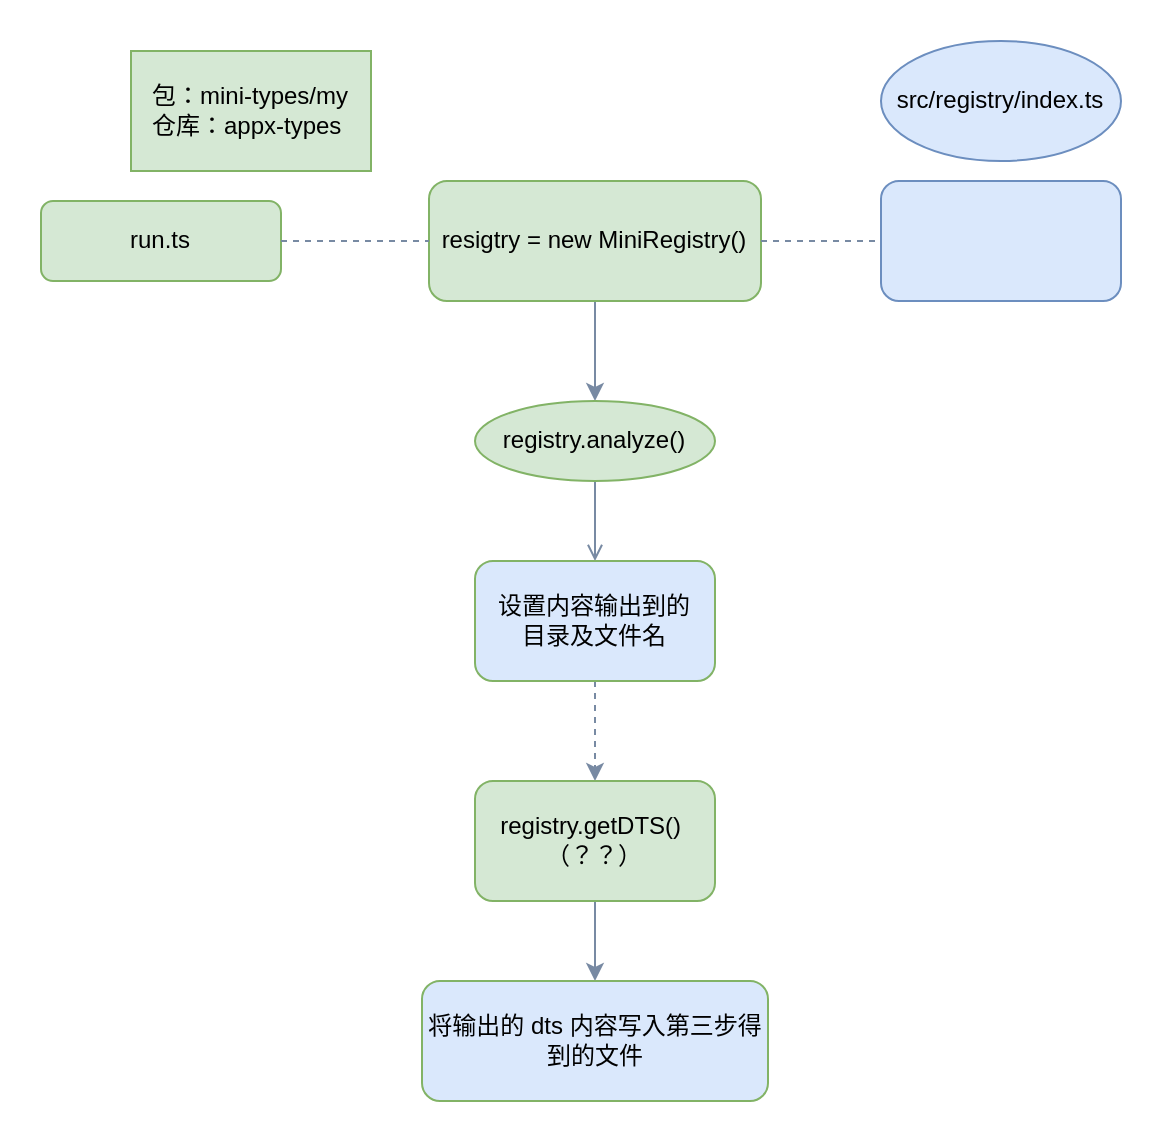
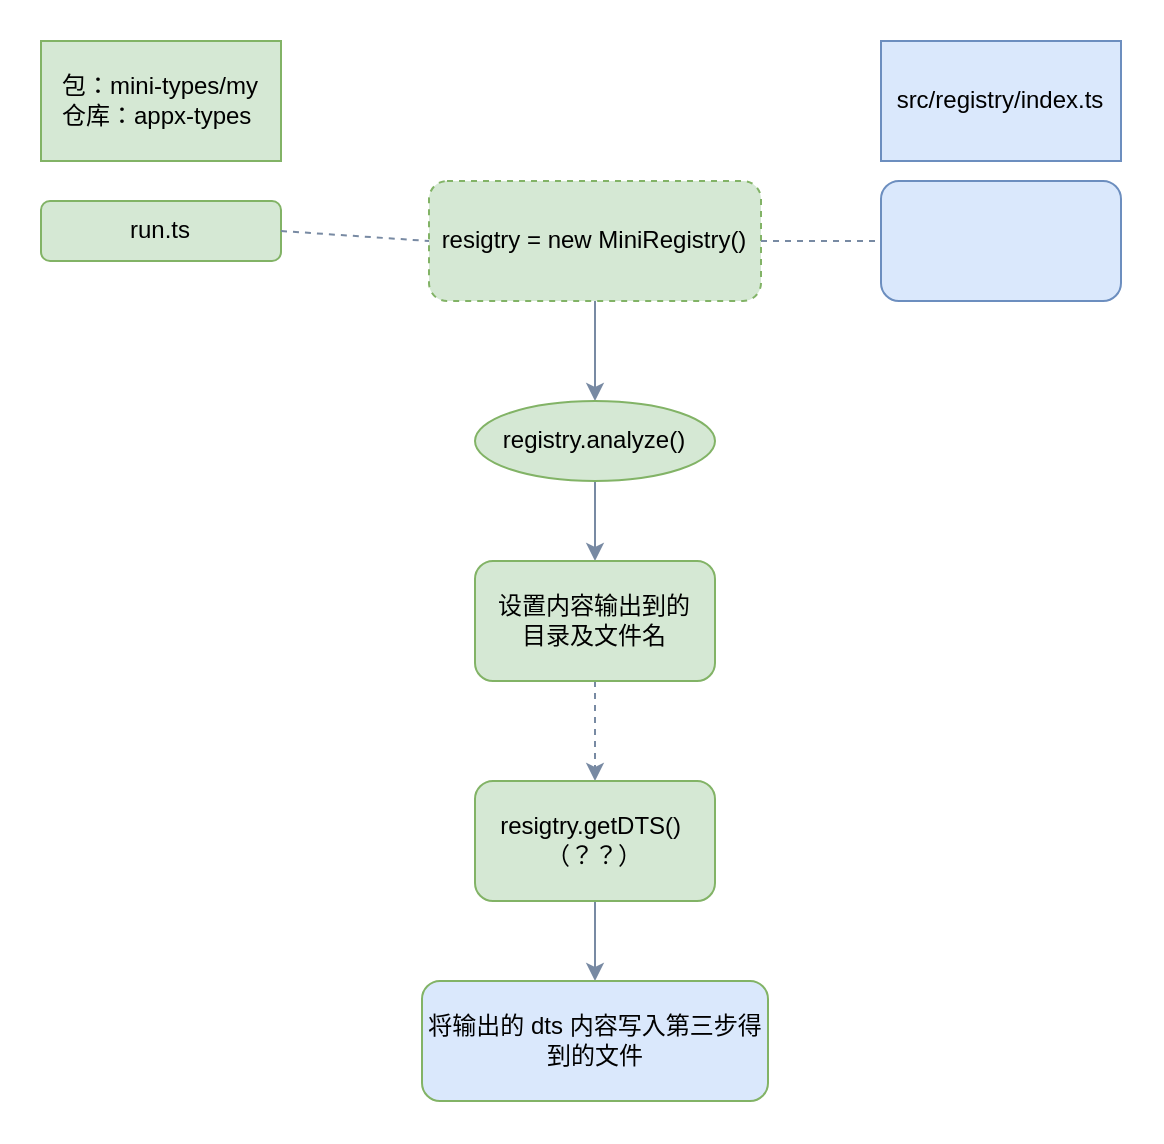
(1001, 101) -> (1001, 101)
(251, 111) -> (161, 101)
(161, 241) -> (161, 231)
(595, 241) -> (595, 241)
(595, 548) -> (595, 546)
(595, 621) -> (595, 621)
(595, 841) -> (595, 841)
